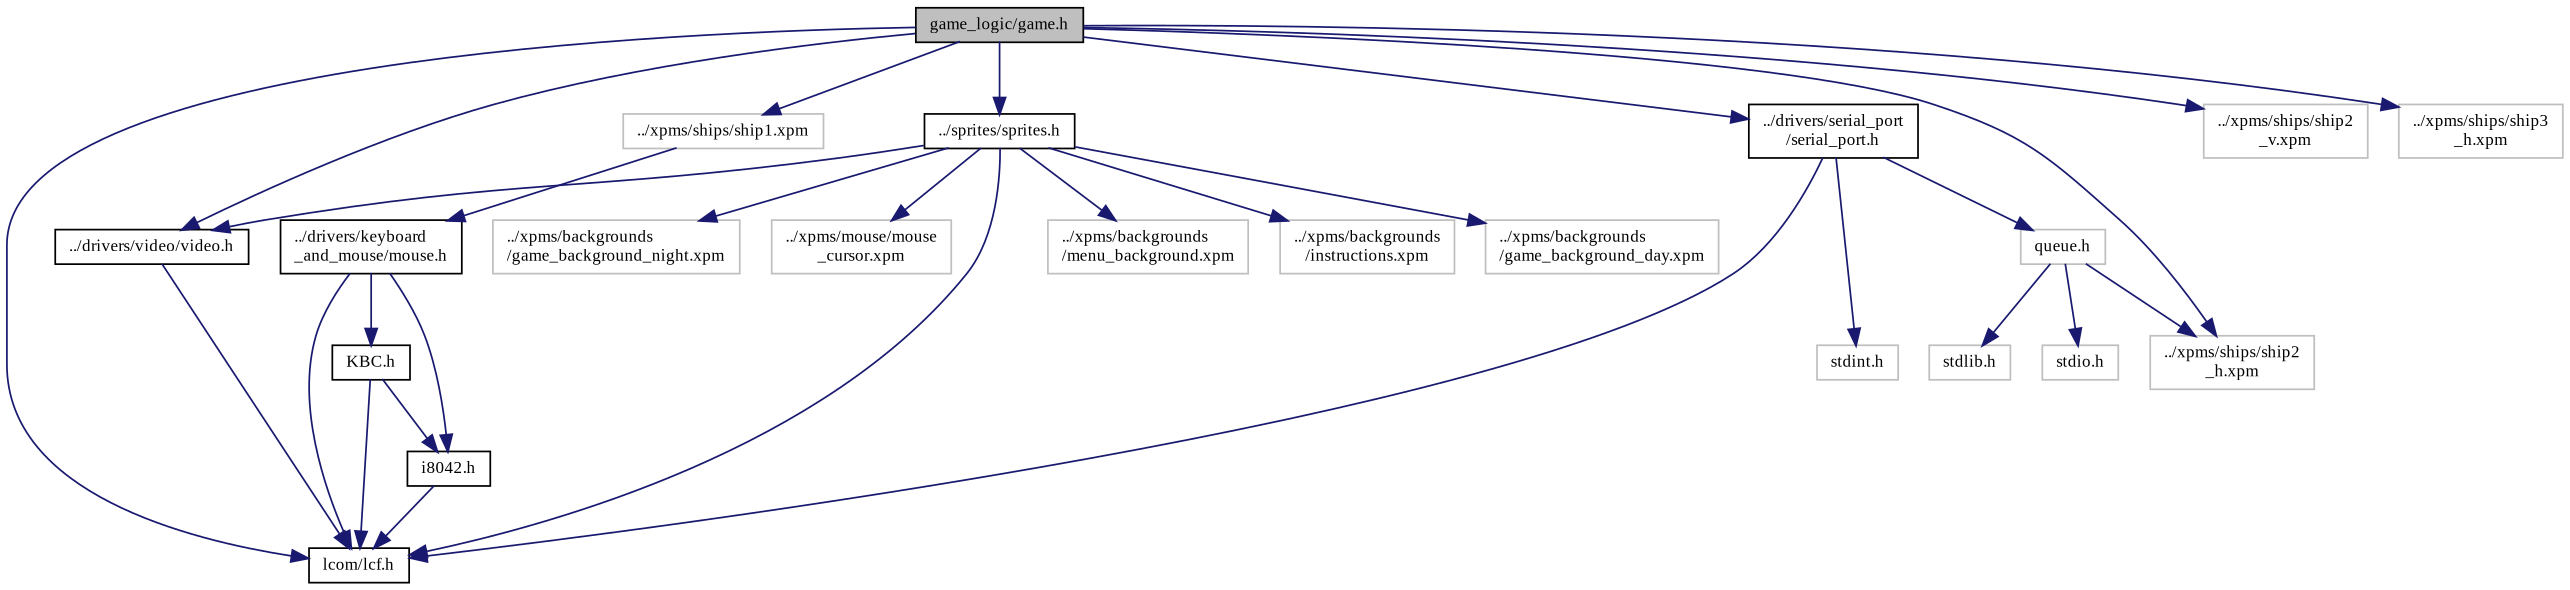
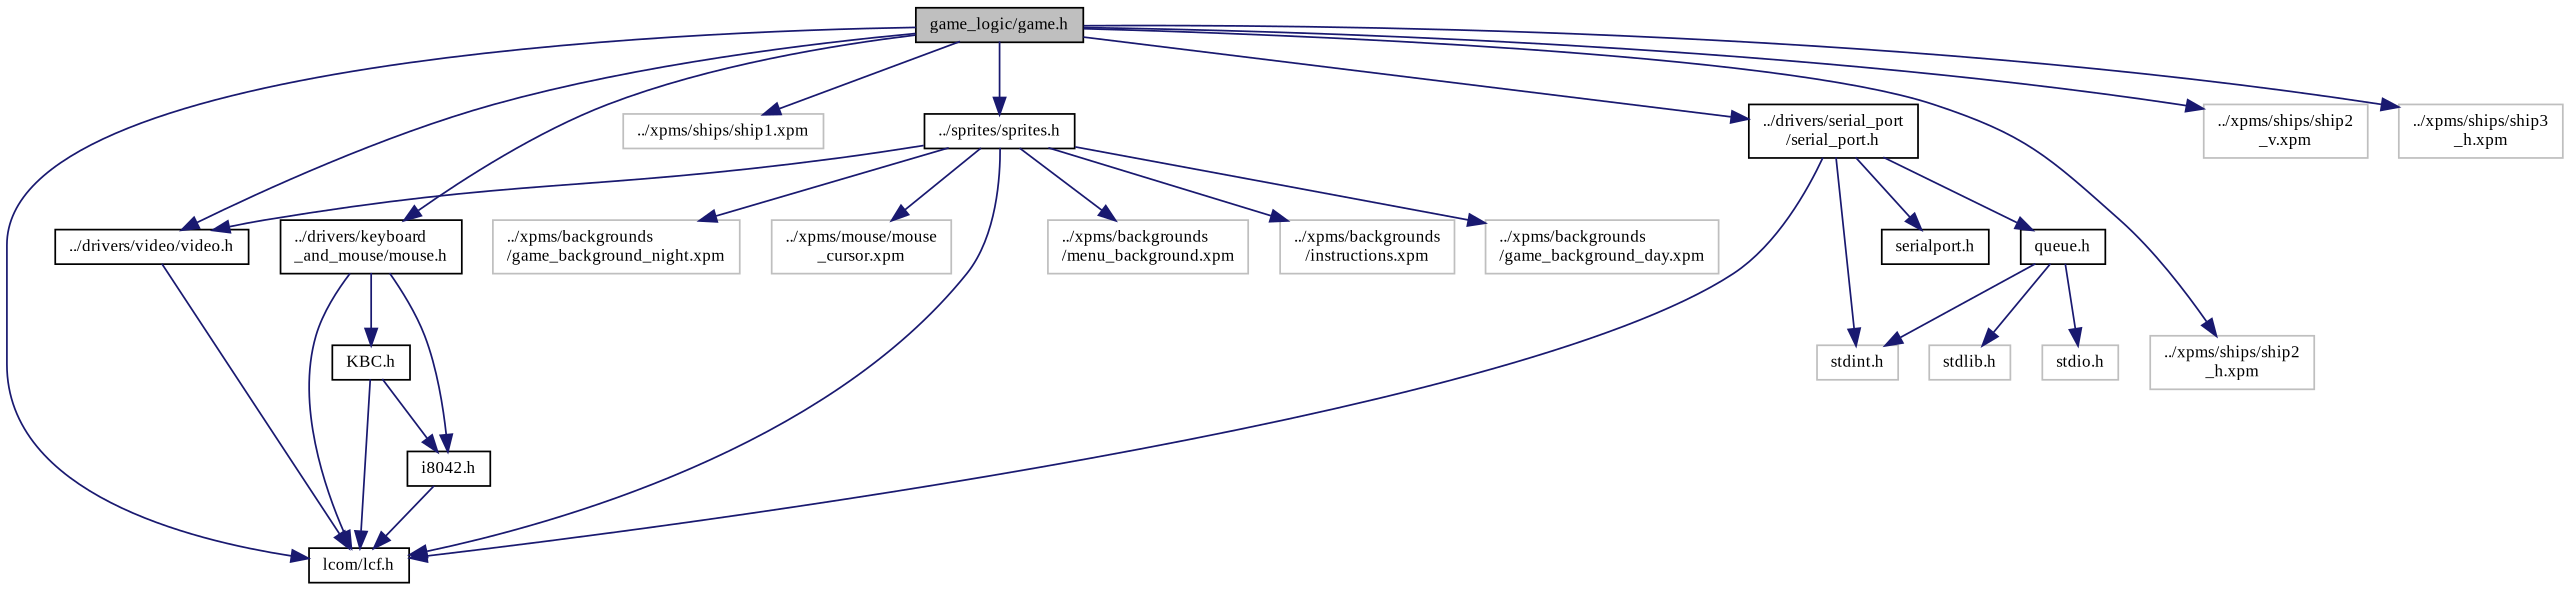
(602, 172) -> (654, 88)
none -> (1935, 247)
(2063, 247) -> (2063, 247)
(2133, 295) -> (1968, 301)
